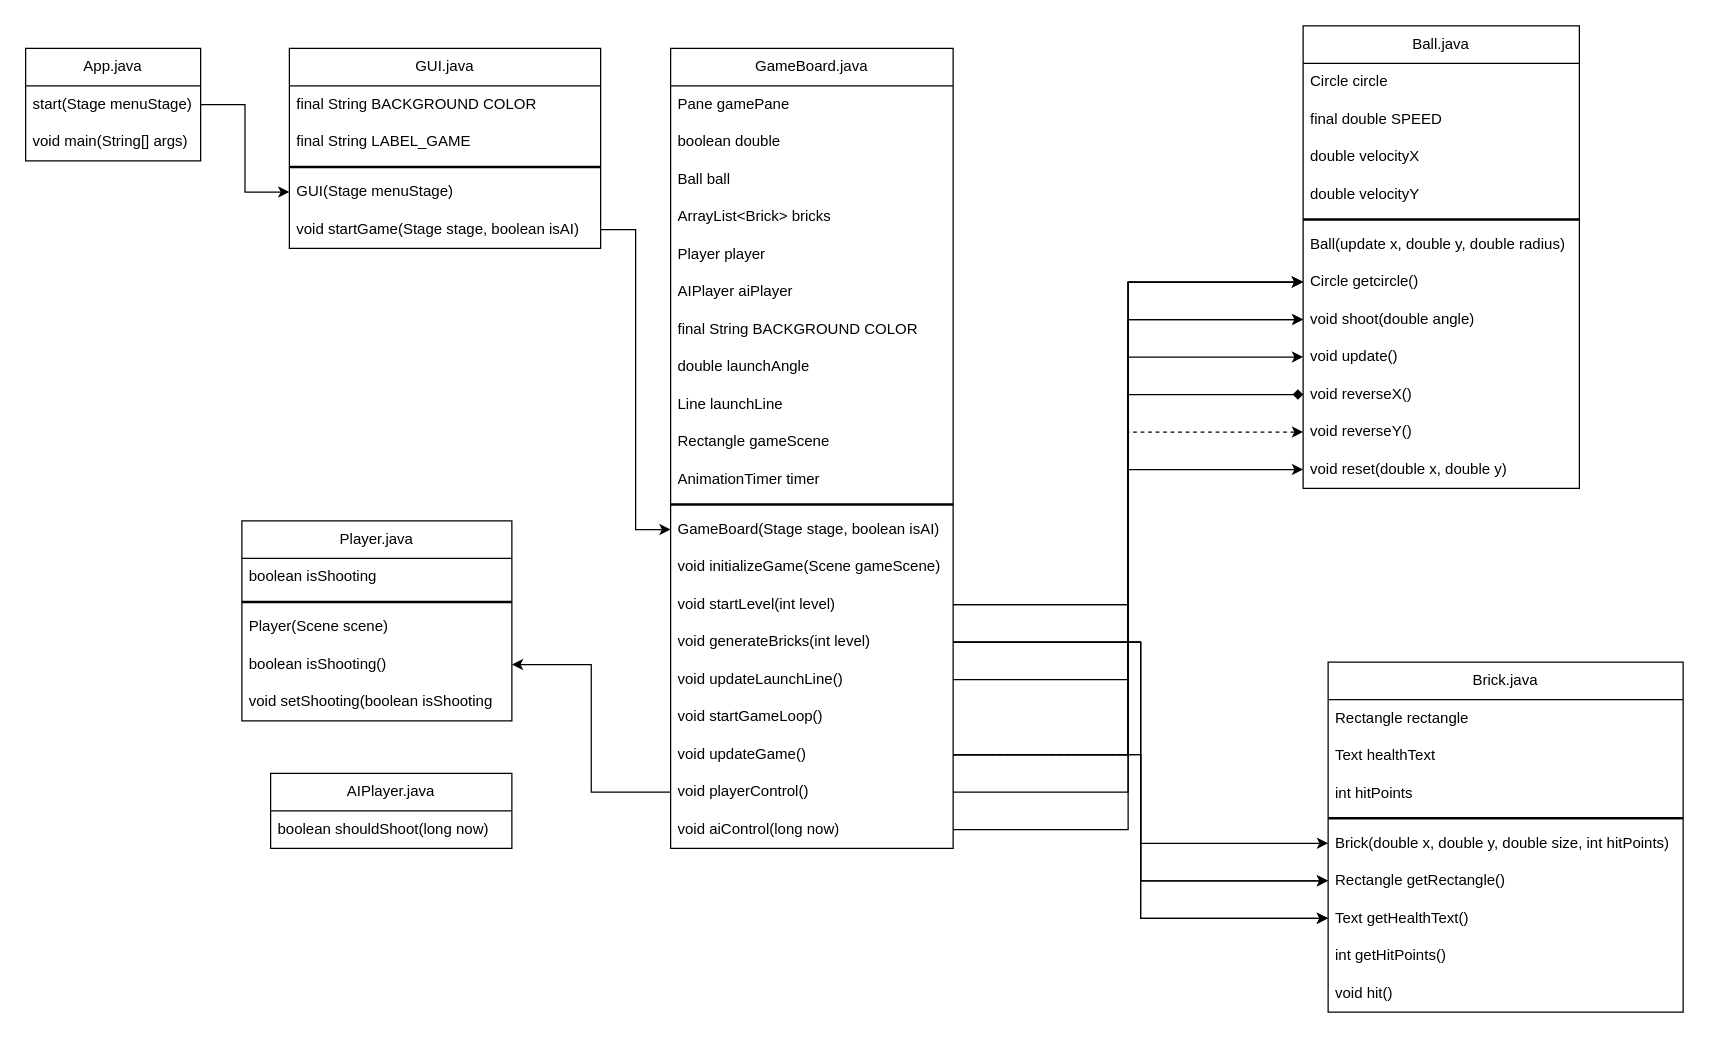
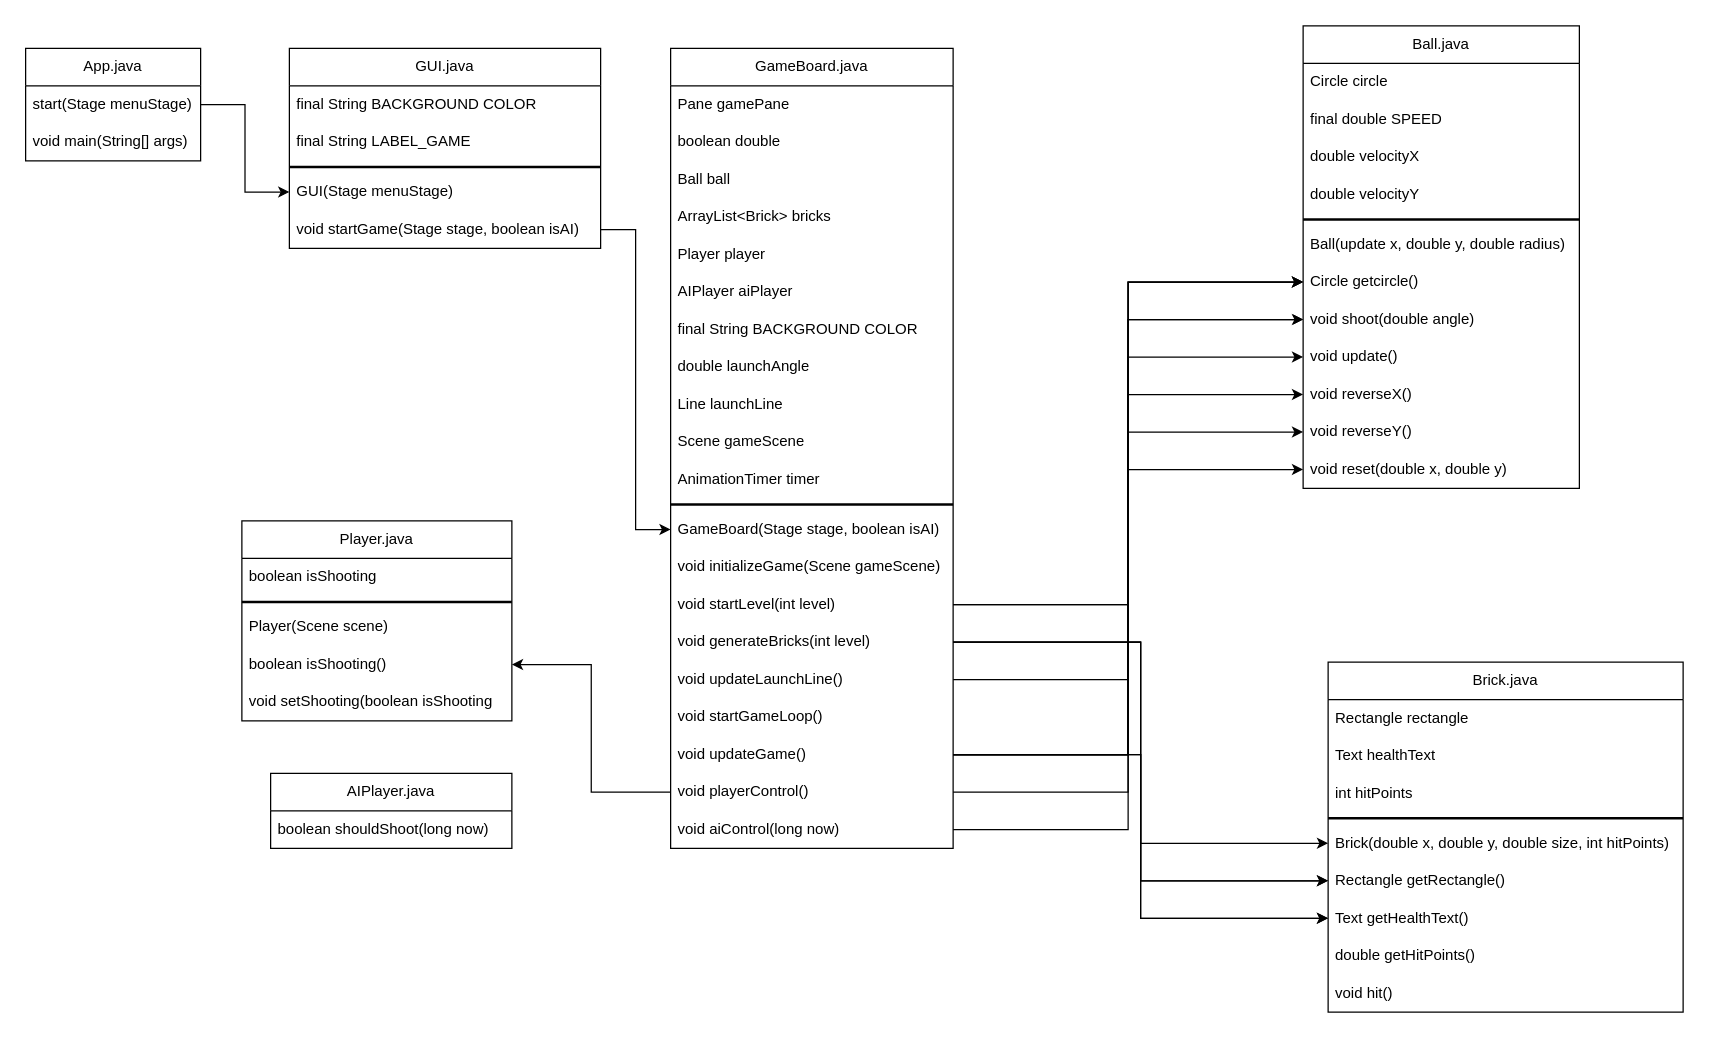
(1292, 394) -> (1293, 394)
(1211, 432) -> (1211, 432)
(754, 442) -> (739, 442)
(1403, 956) -> (1416, 956)
